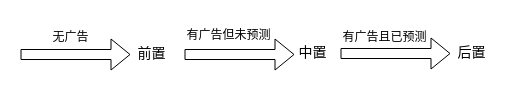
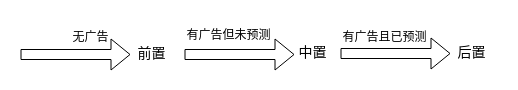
(71, 38) -> (91, 38)
